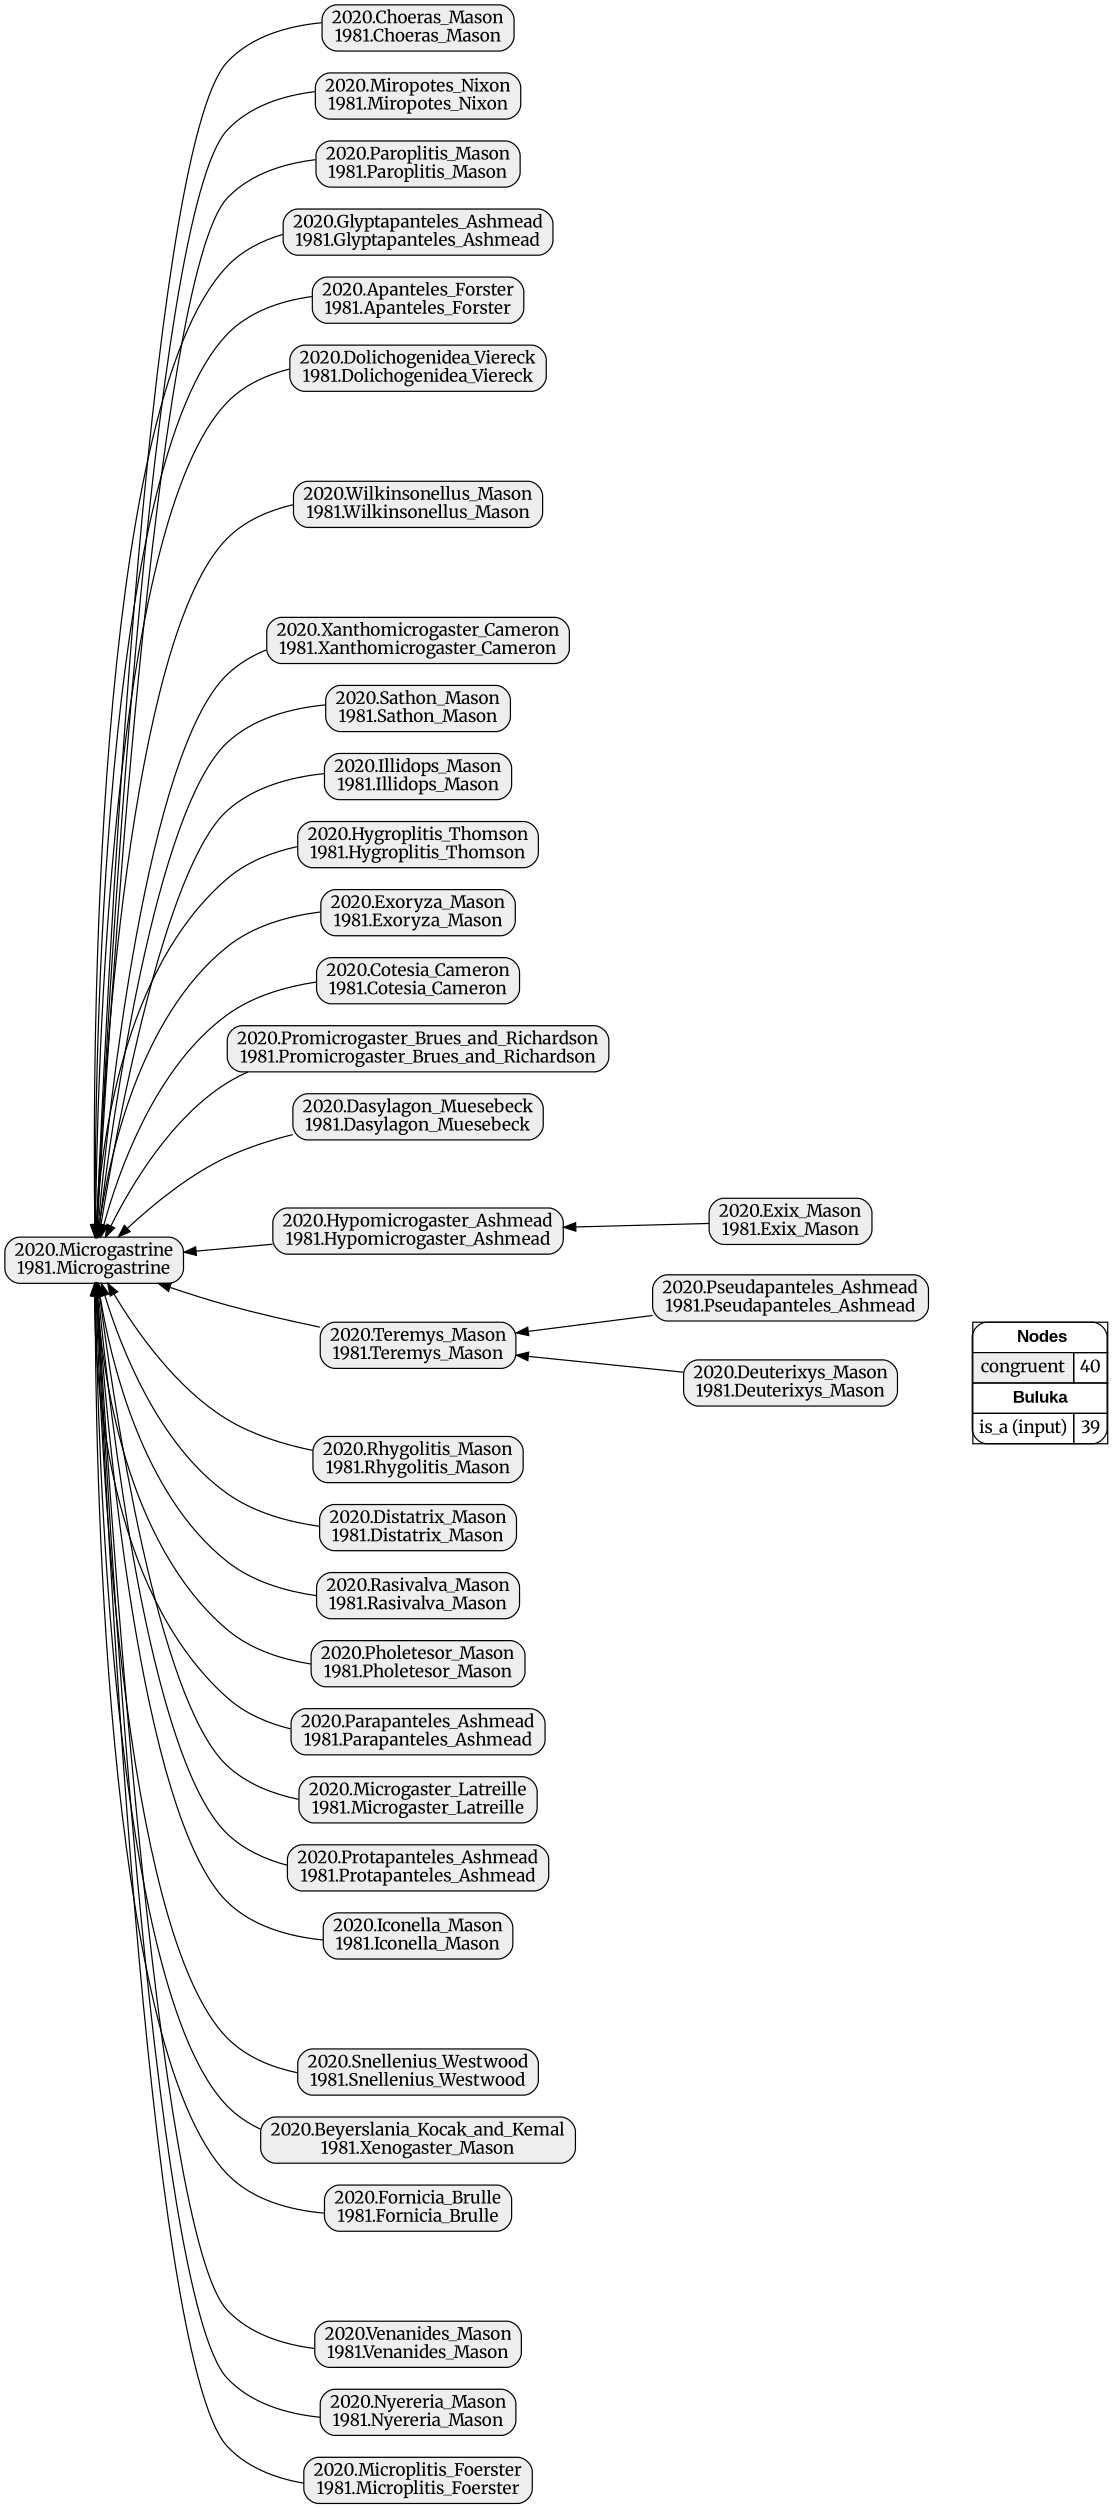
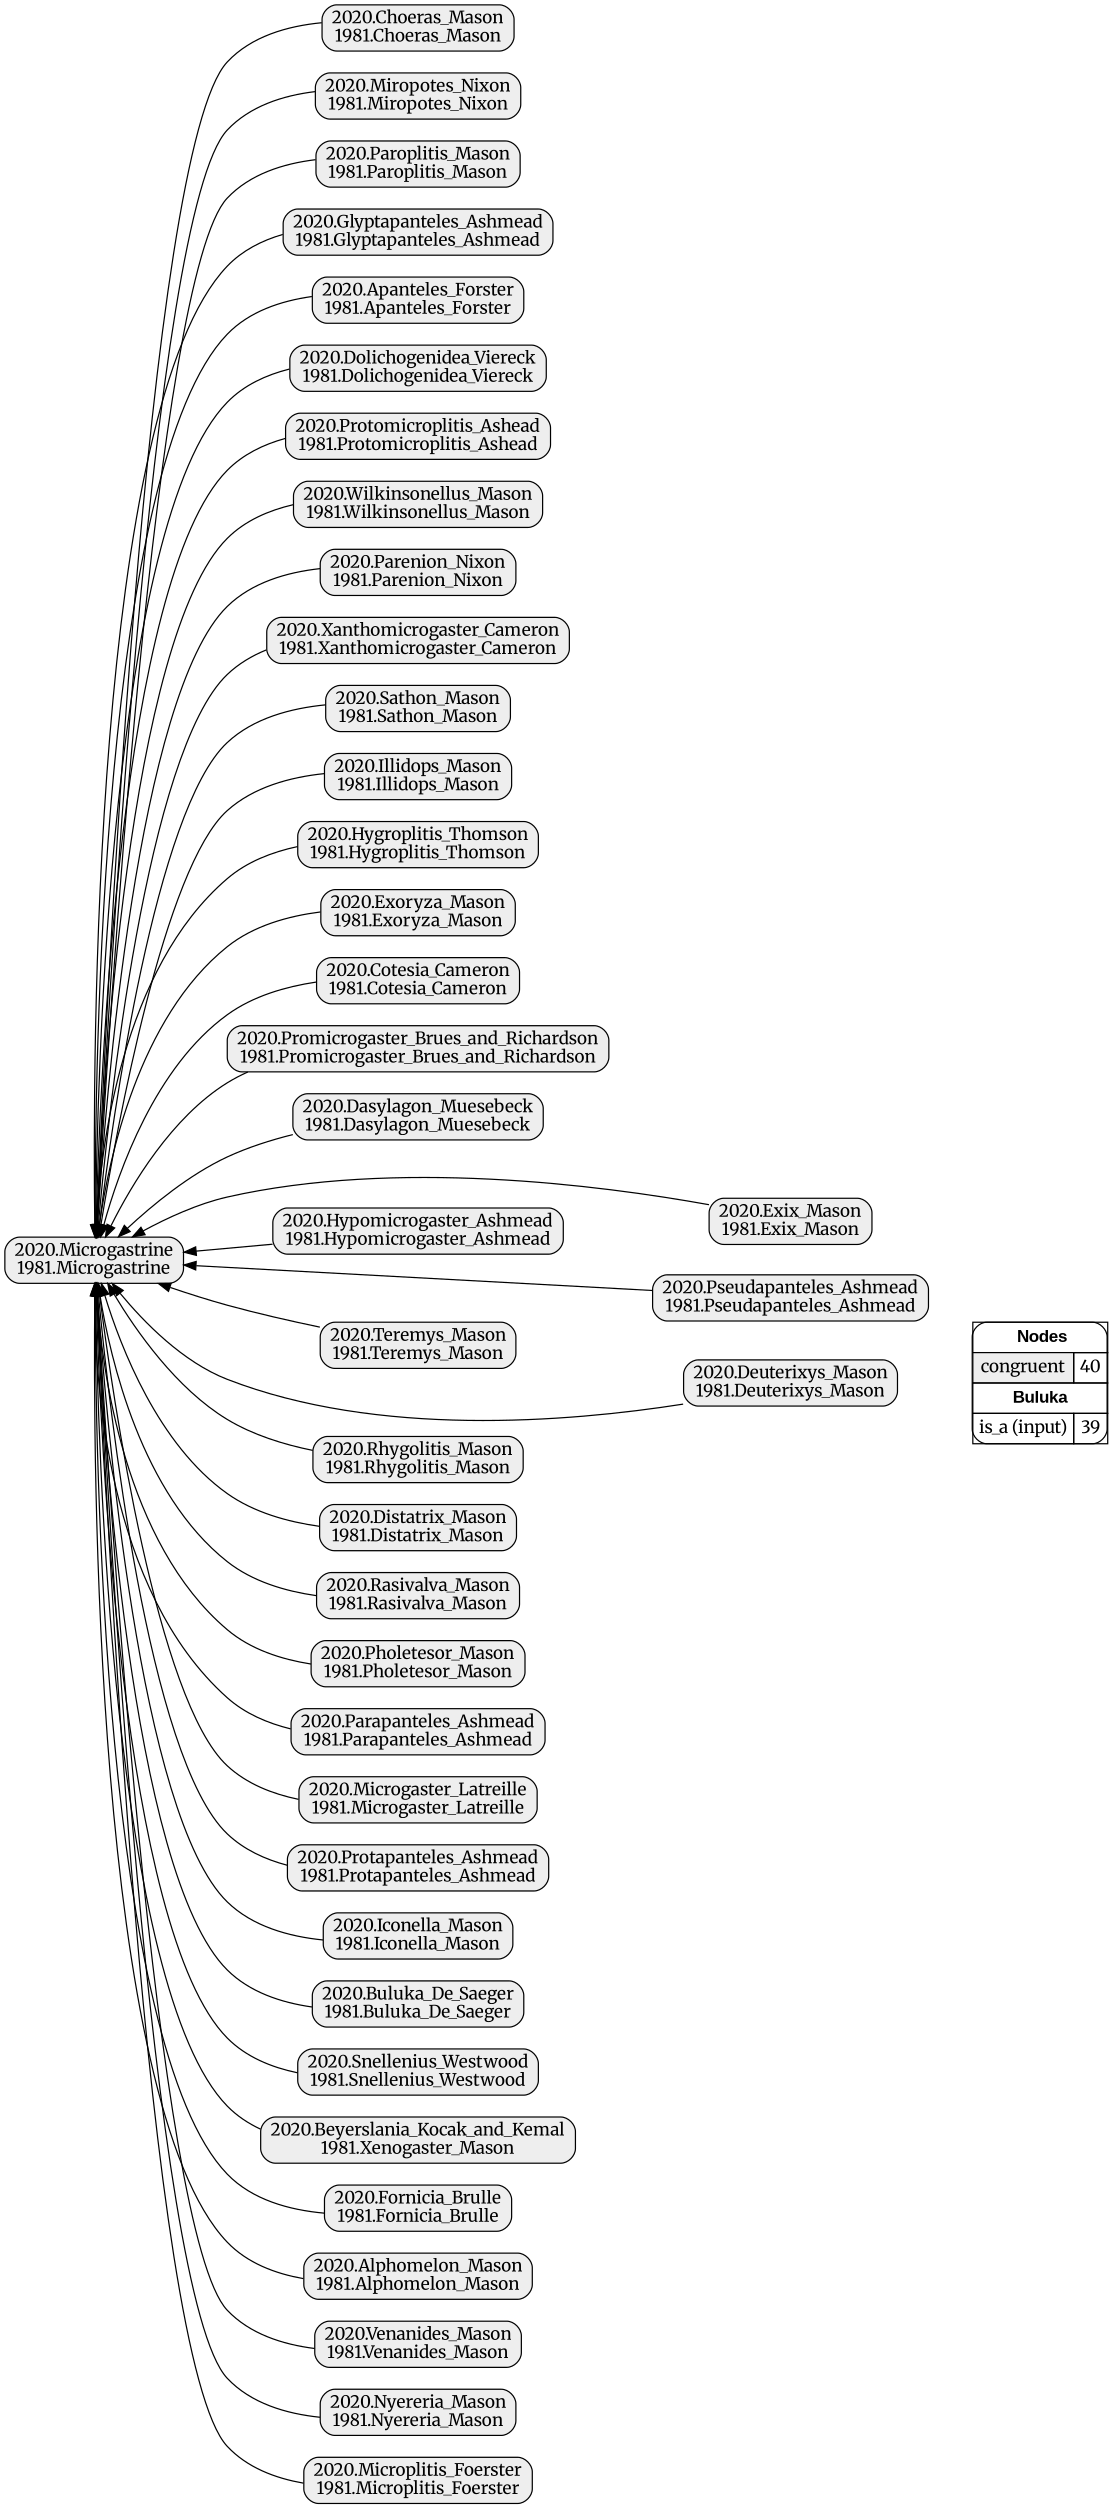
none -> (418, 436)
none -> (418, 572)
(642, 1225) -> (423, 1178)
(591, 1323) -> (424, 1278)
(606, 1364) -> (384, 1415)
none -> (418, 2004)
none -> (418, 2276)
